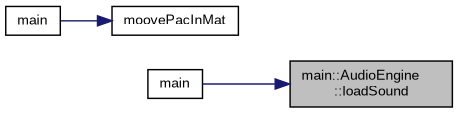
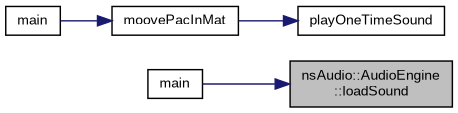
none -> (371, 21)
(371, 84) -> (371, 84)
